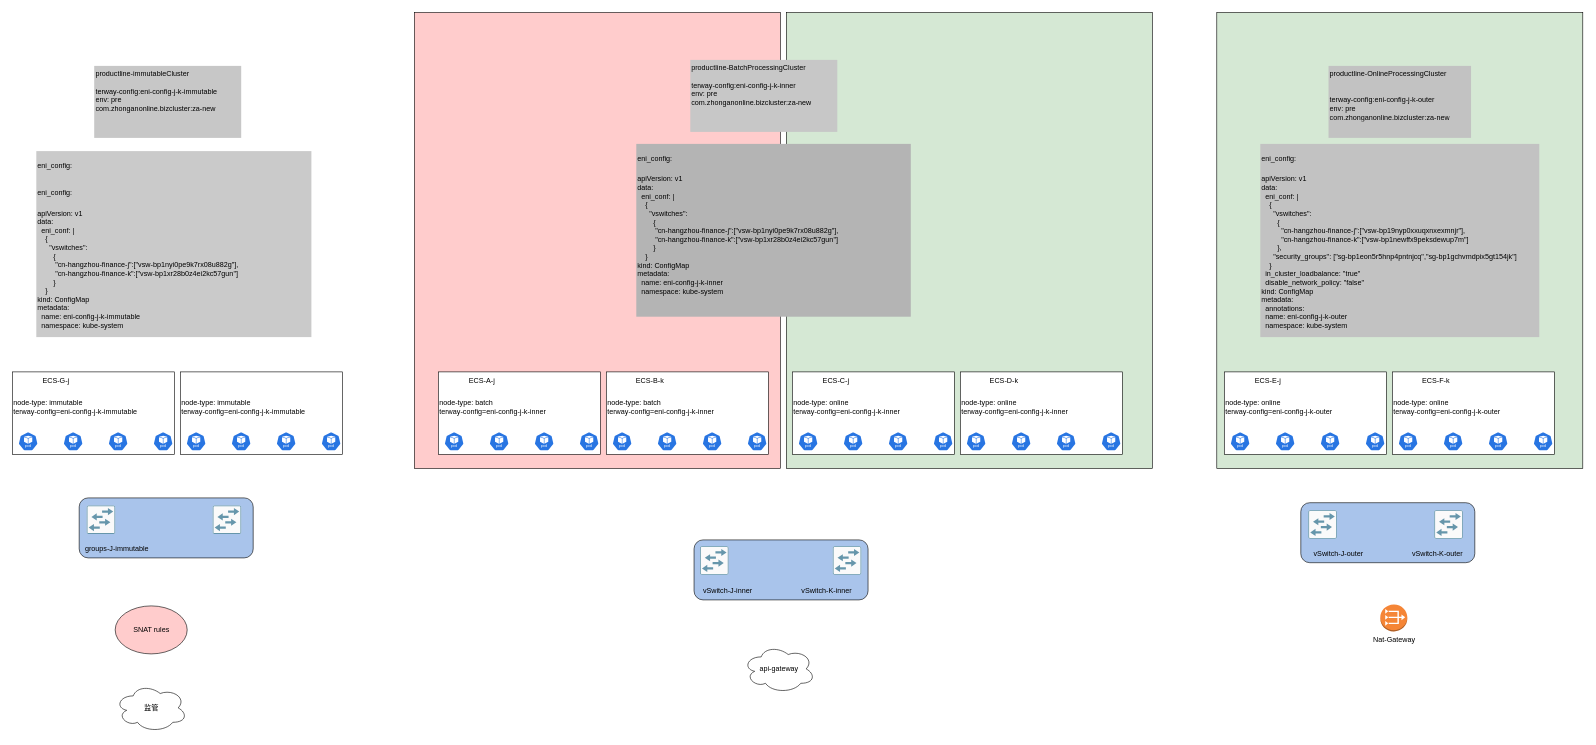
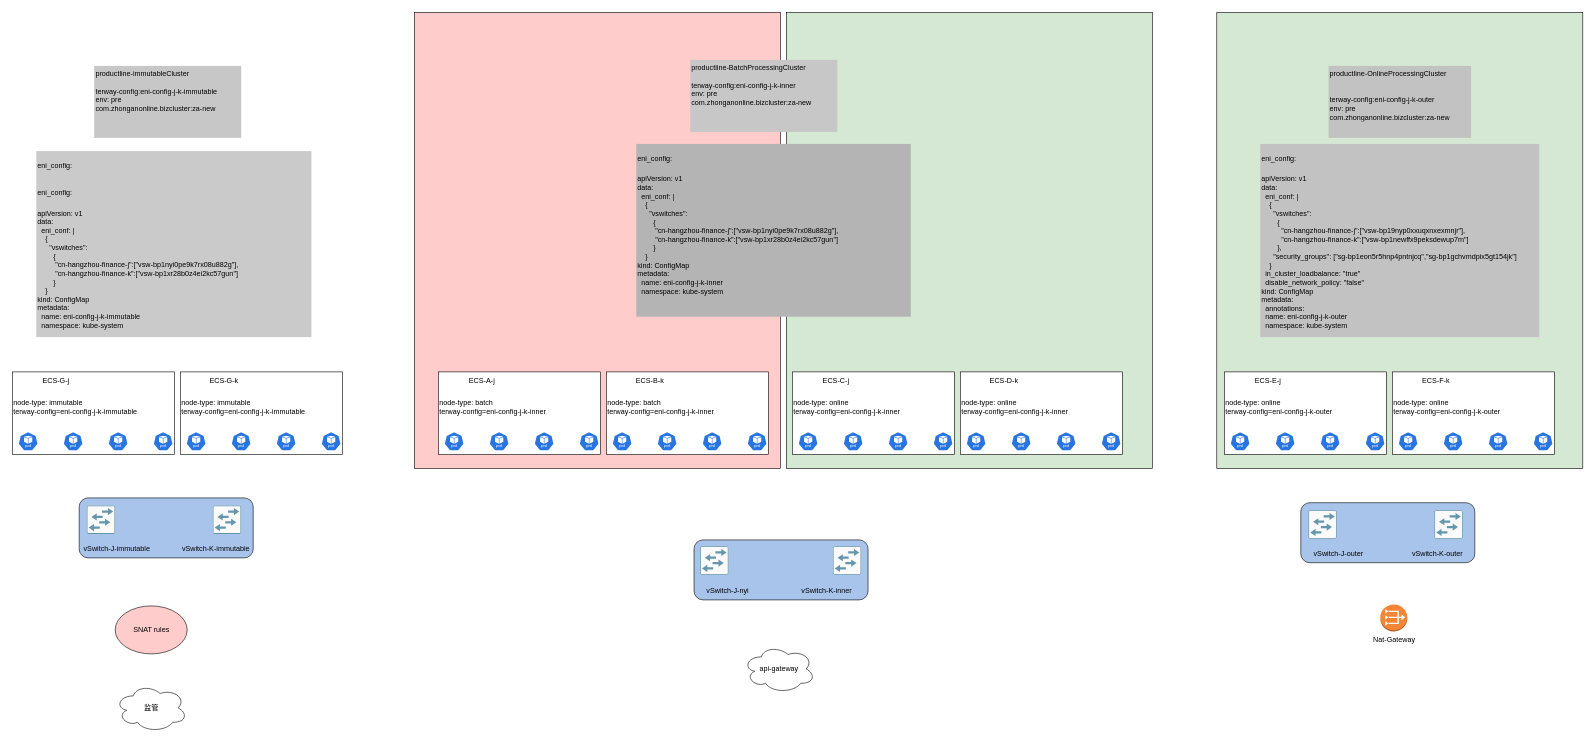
none -> (224, 381)
(117, 549) -> (117, 549)
none -> (216, 549)
(728, 591) -> (728, 591)
